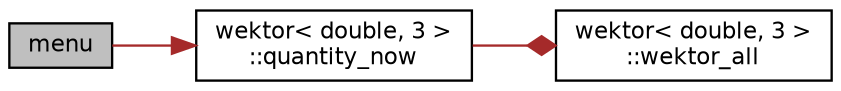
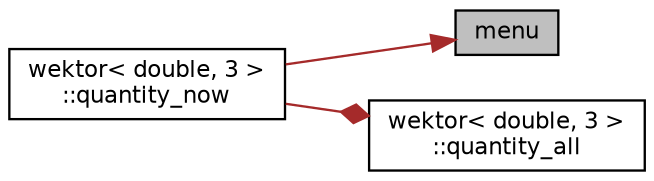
(142, 46) -> (359, 54)
(694, 46) -> (507, 135)
